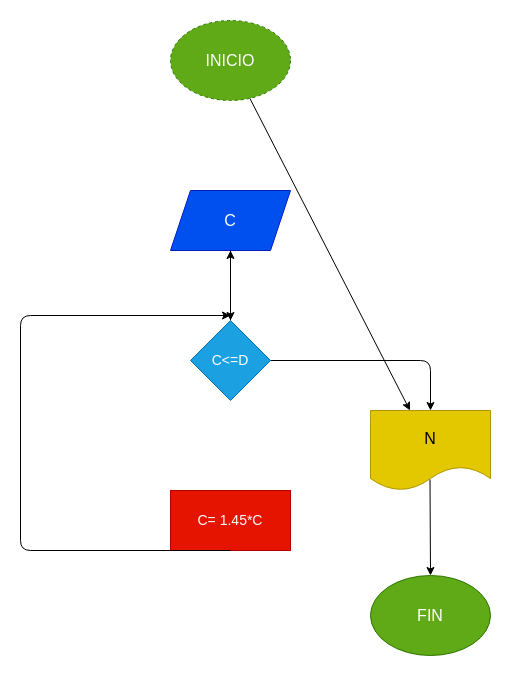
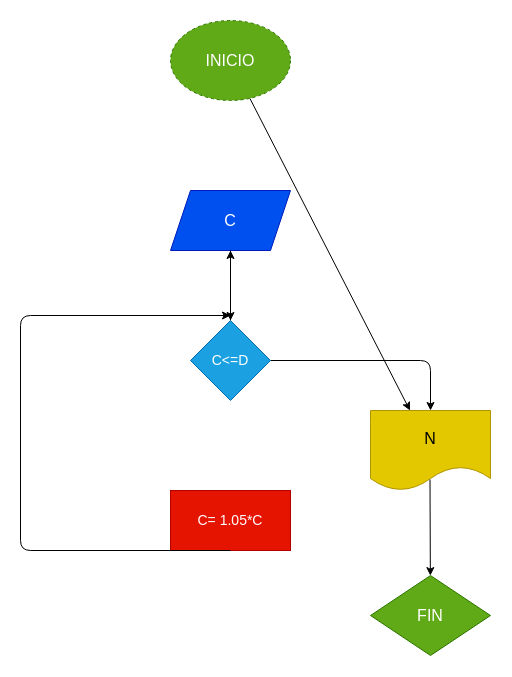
(231, 521) -> (231, 521)
(431, 616) -> (431, 616)
